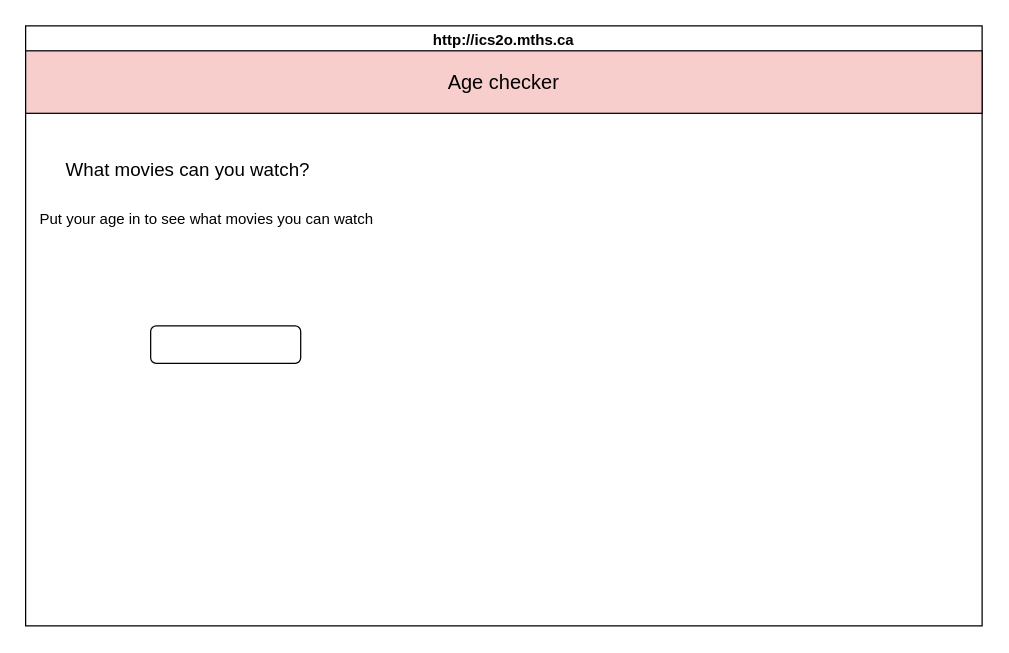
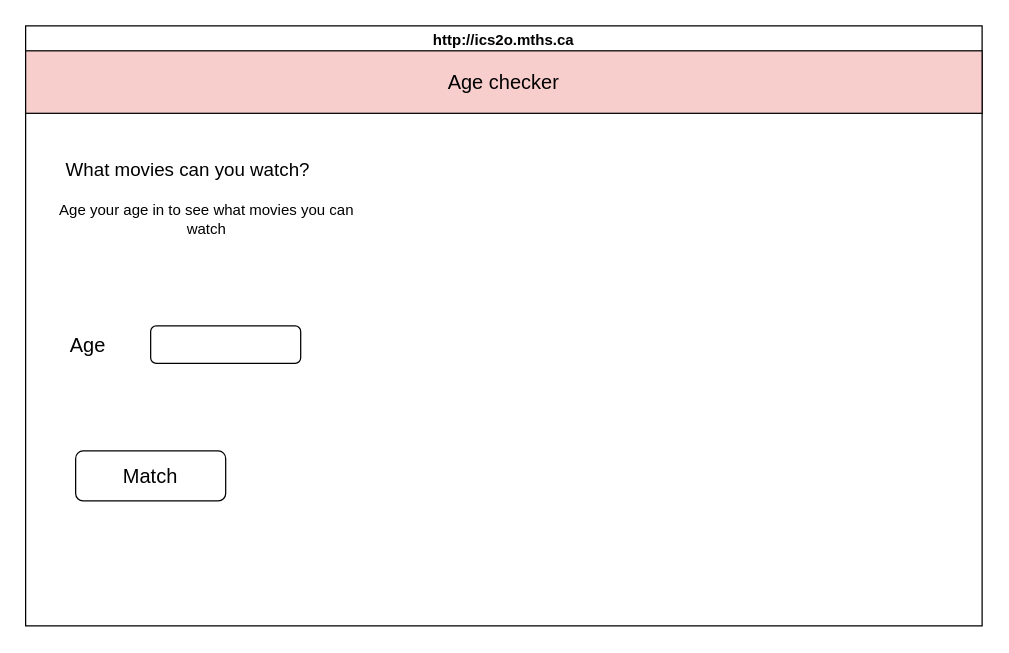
(207, 219) -> (207, 219)
none -> (88, 344)
none -> (151, 476)
